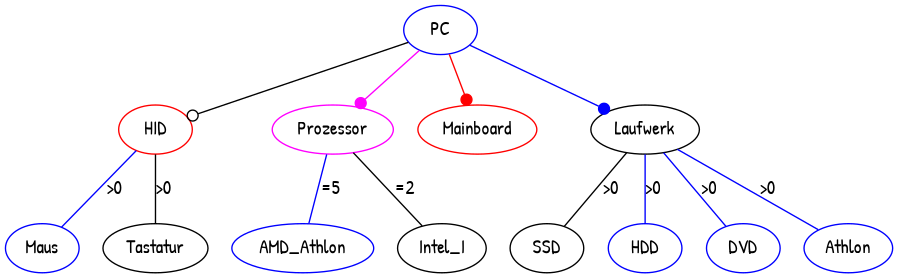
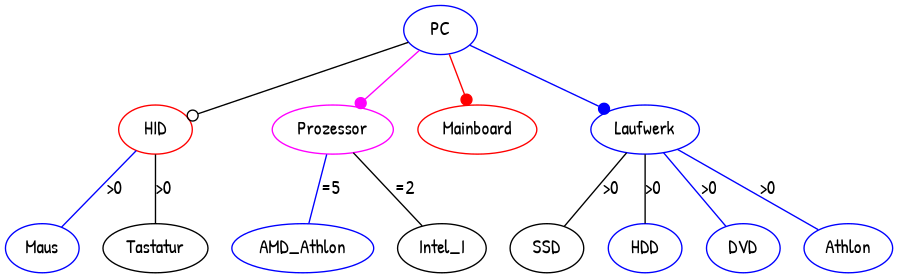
(645, 130) -> (645, 130)
(645, 189) -> (645, 189)
